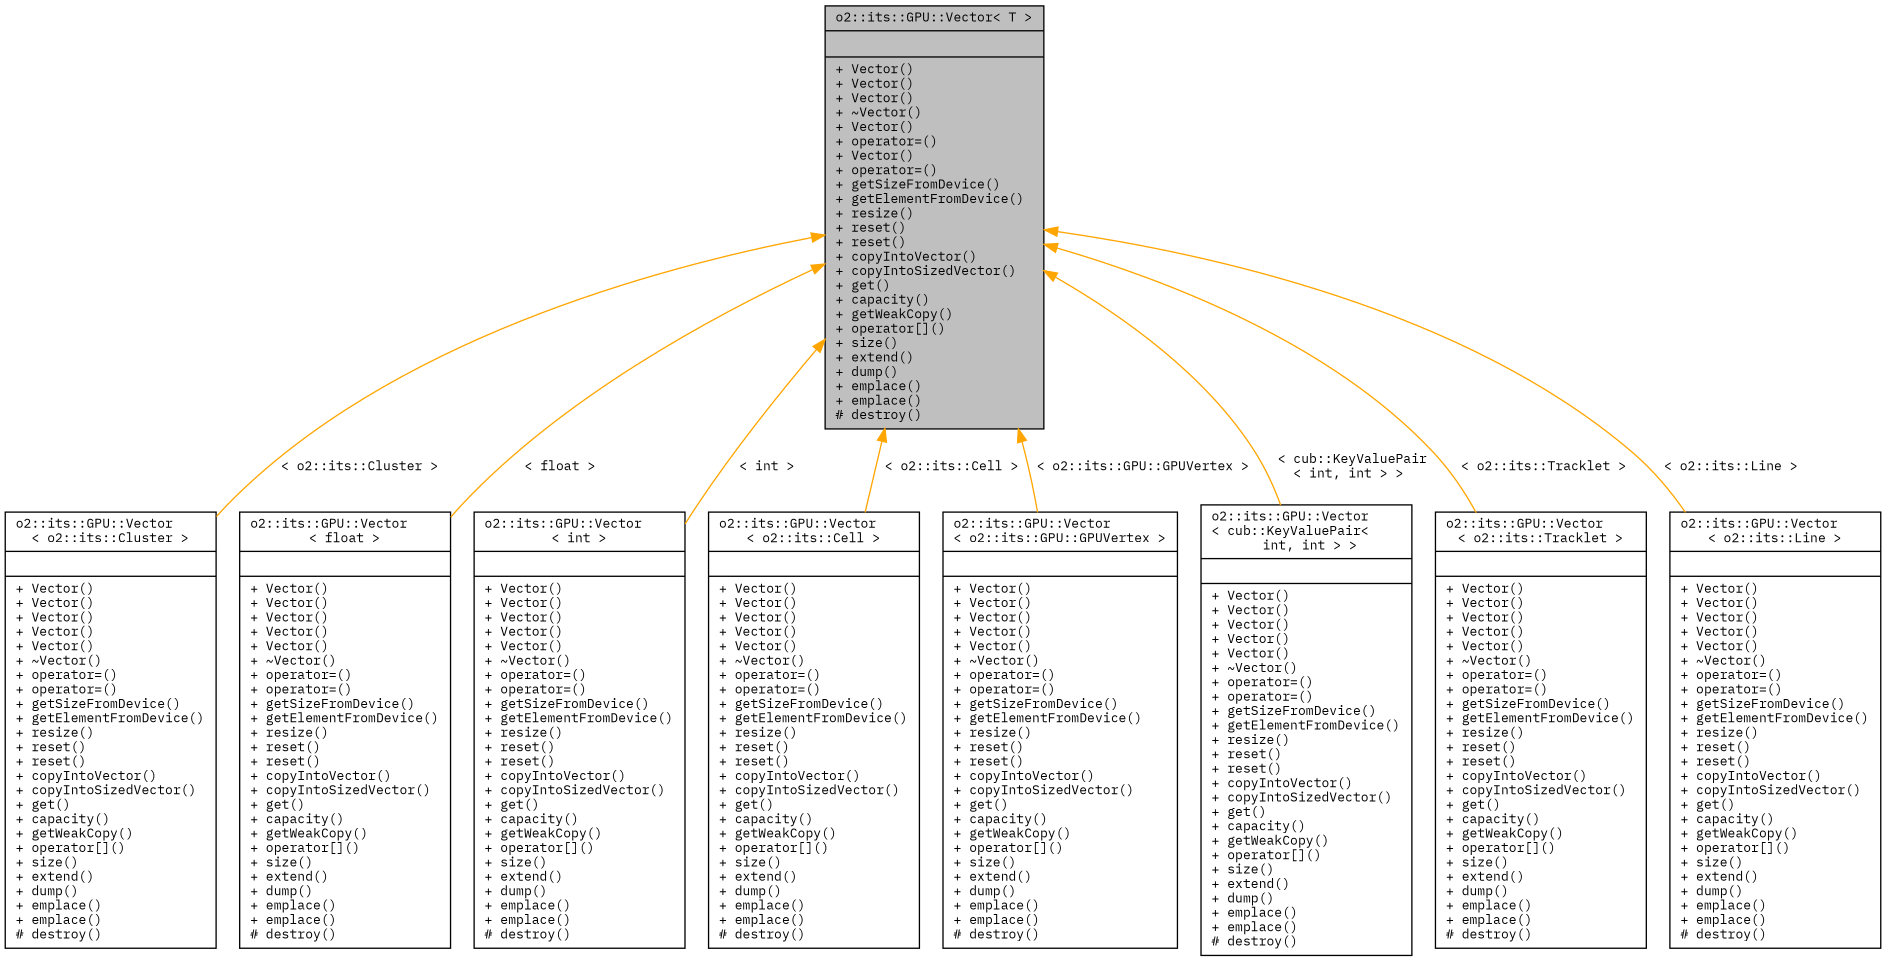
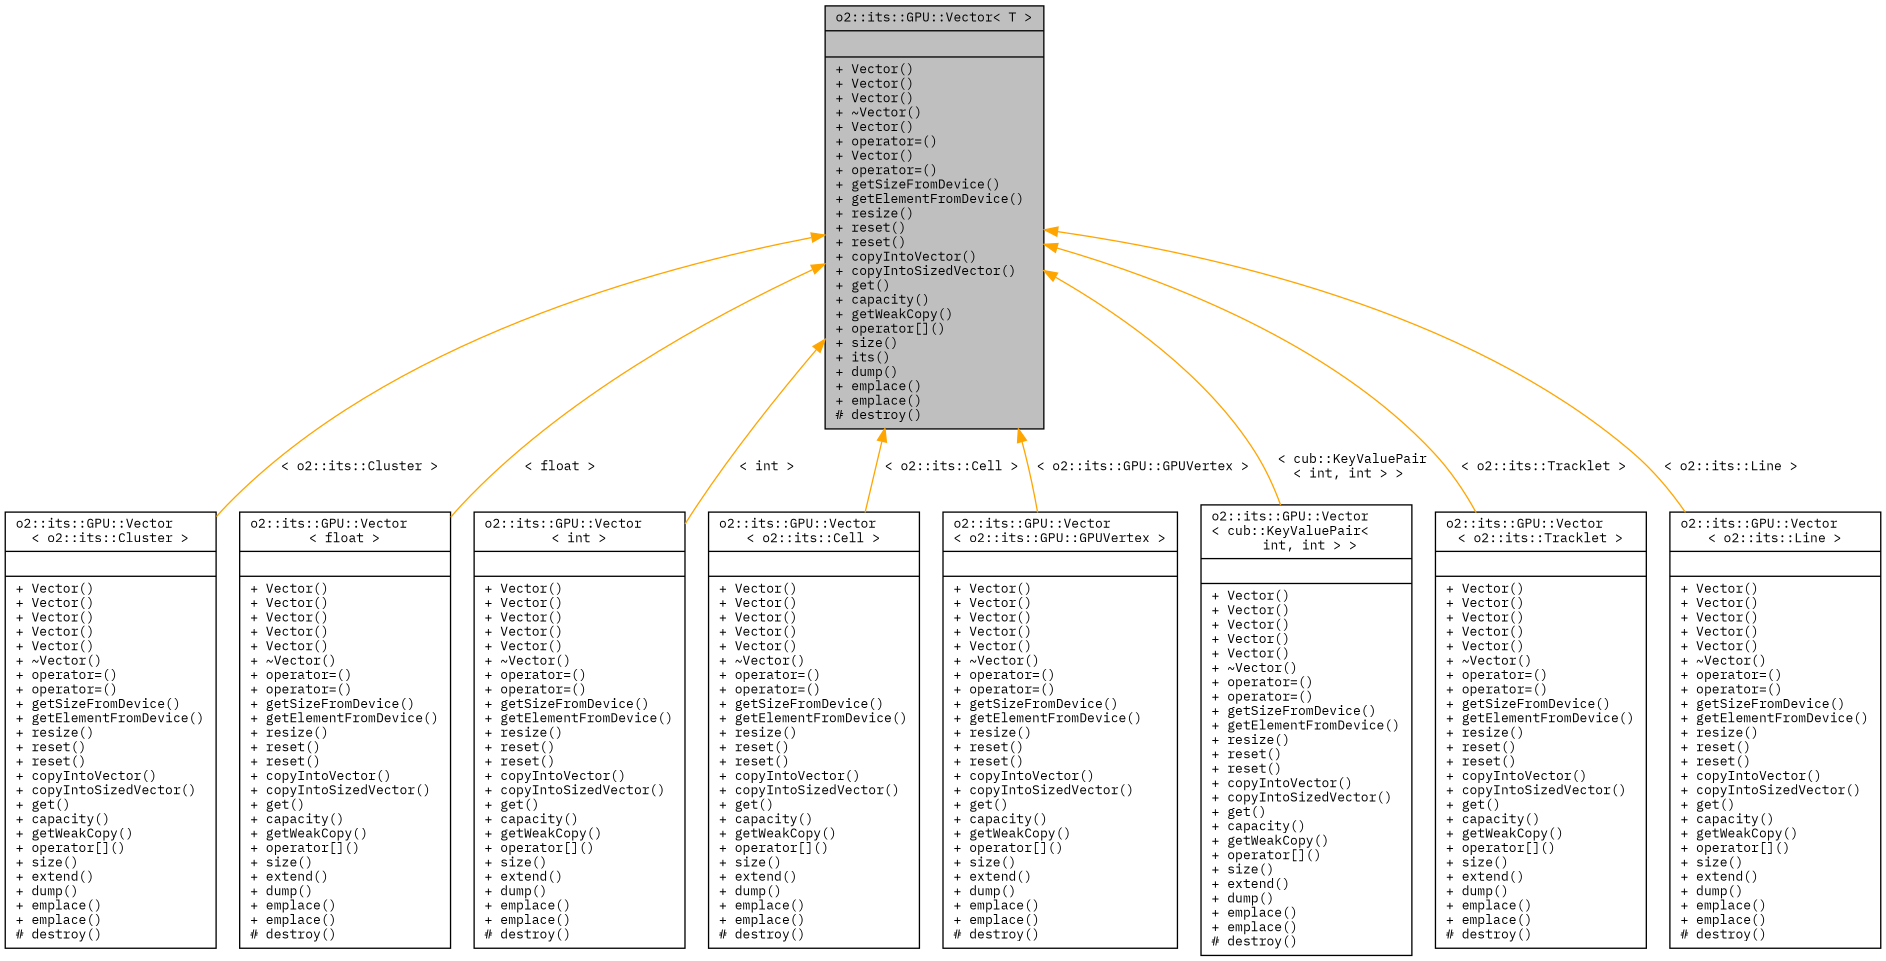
(876, 358) -> (864, 358)
